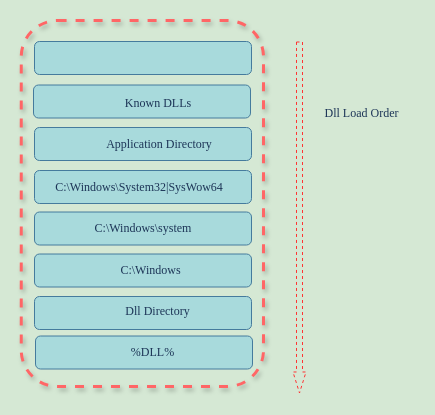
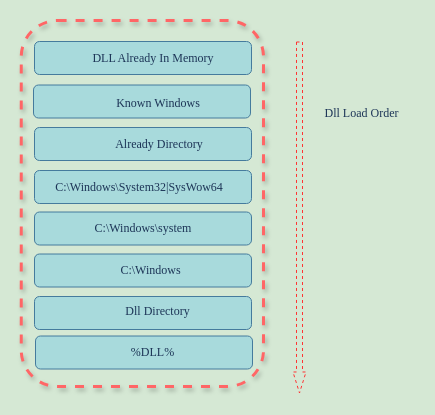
none -> (153, 58)
(159, 104) -> (159, 104)
(160, 145) -> (160, 145)
